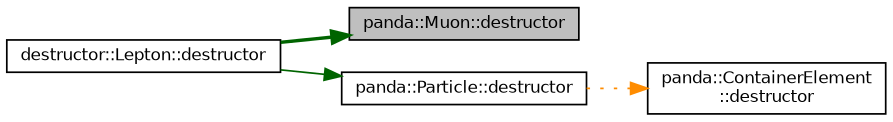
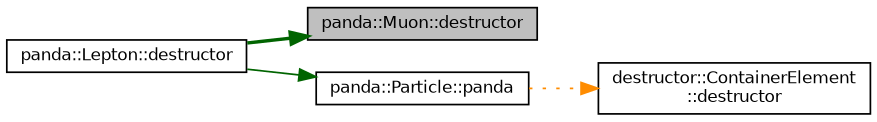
(144, 56) -> (127, 56)
(464, 88) -> (422, 88)
(767, 88) -> (734, 88)
